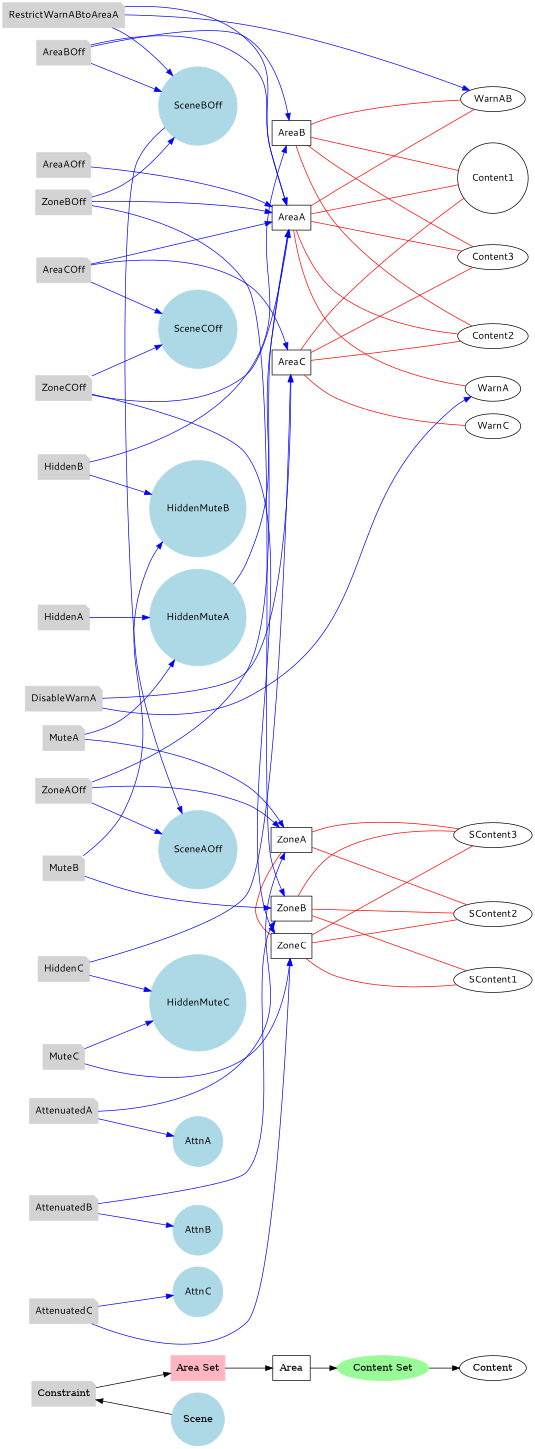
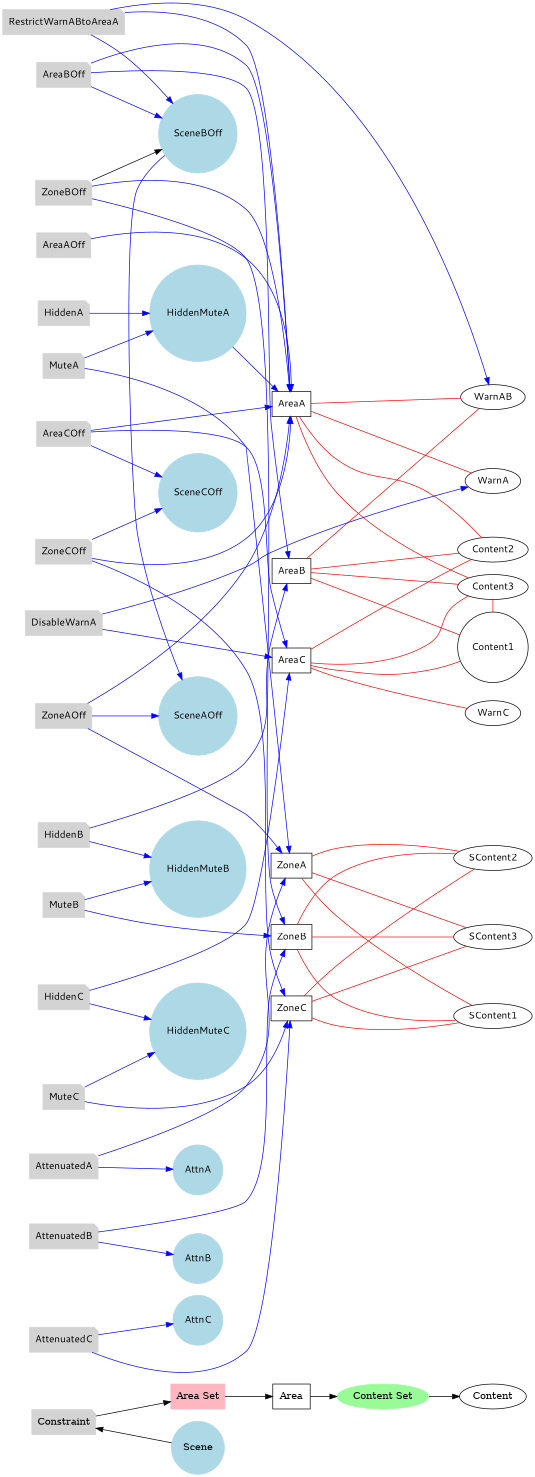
(127, 182) -> (124, 166)
(381, 200) -> (493, 606)
(259, 896) -> (381, 950)
